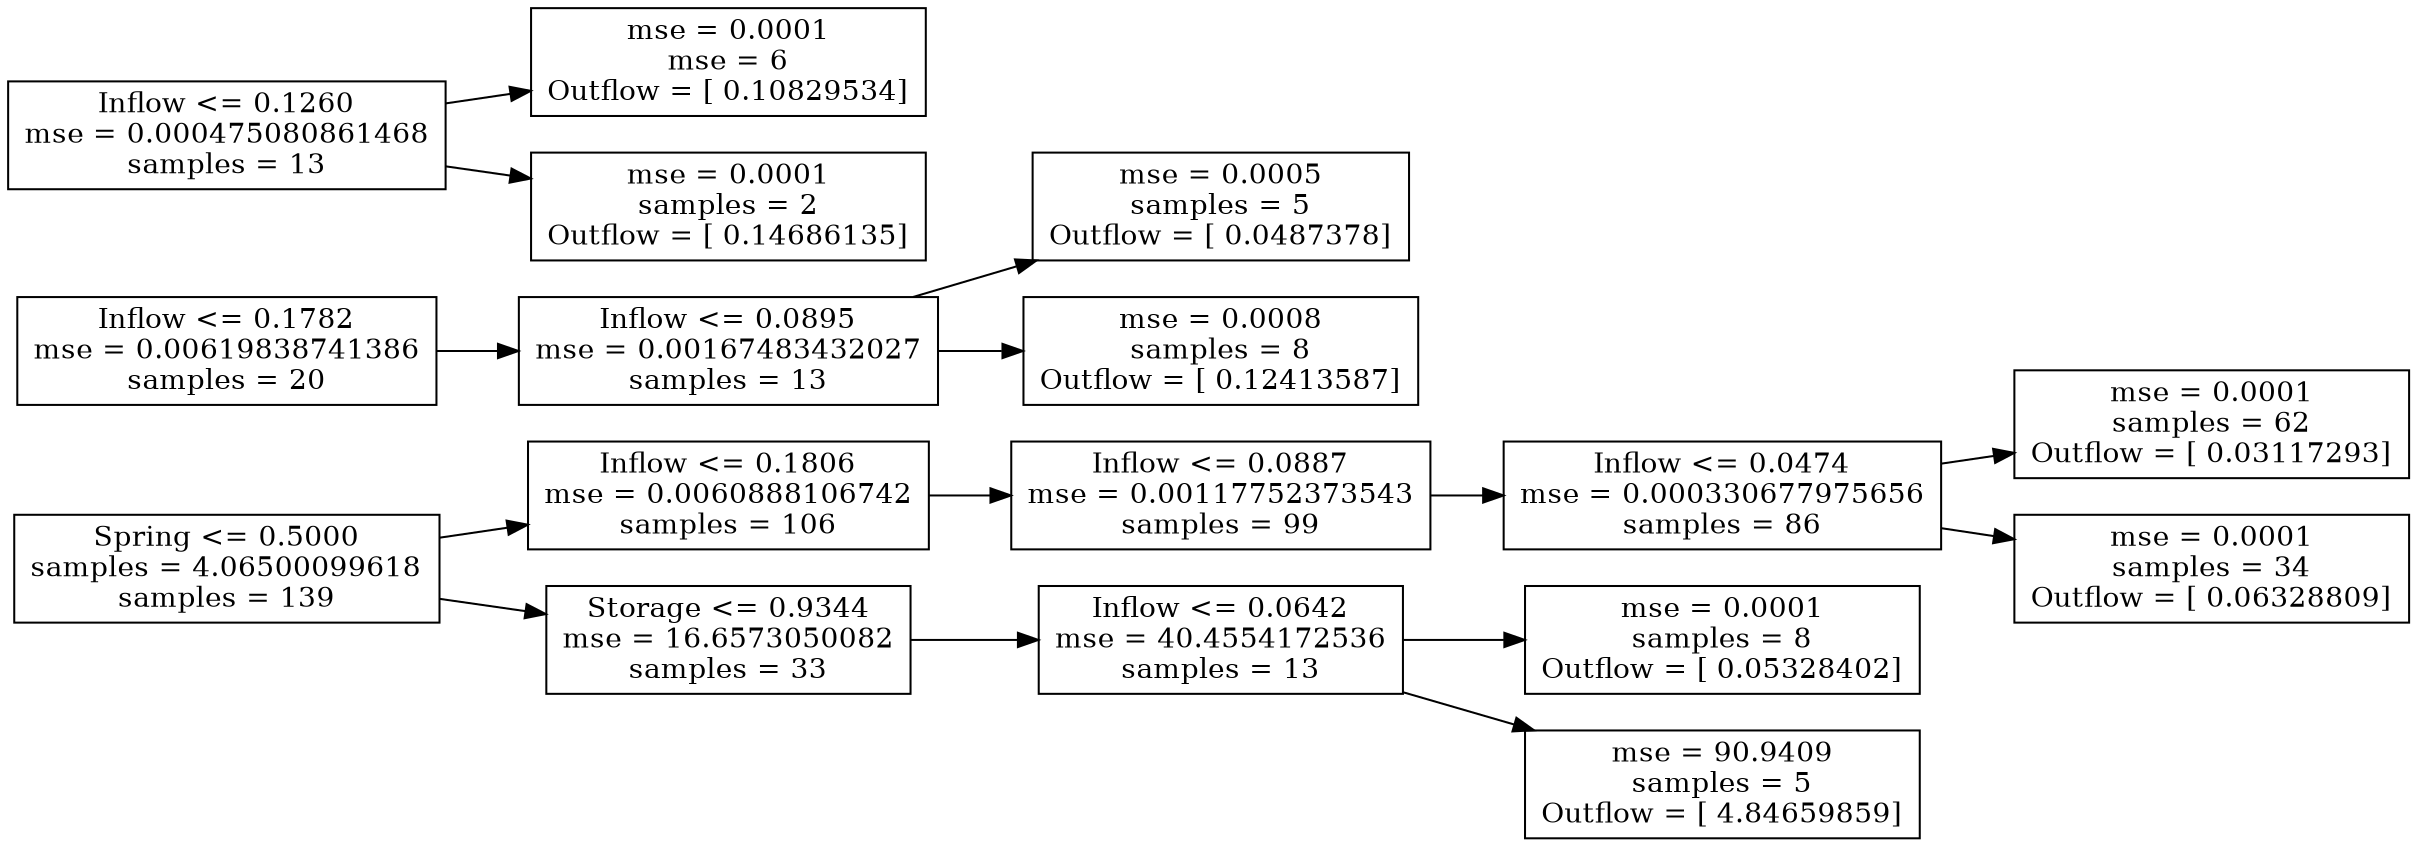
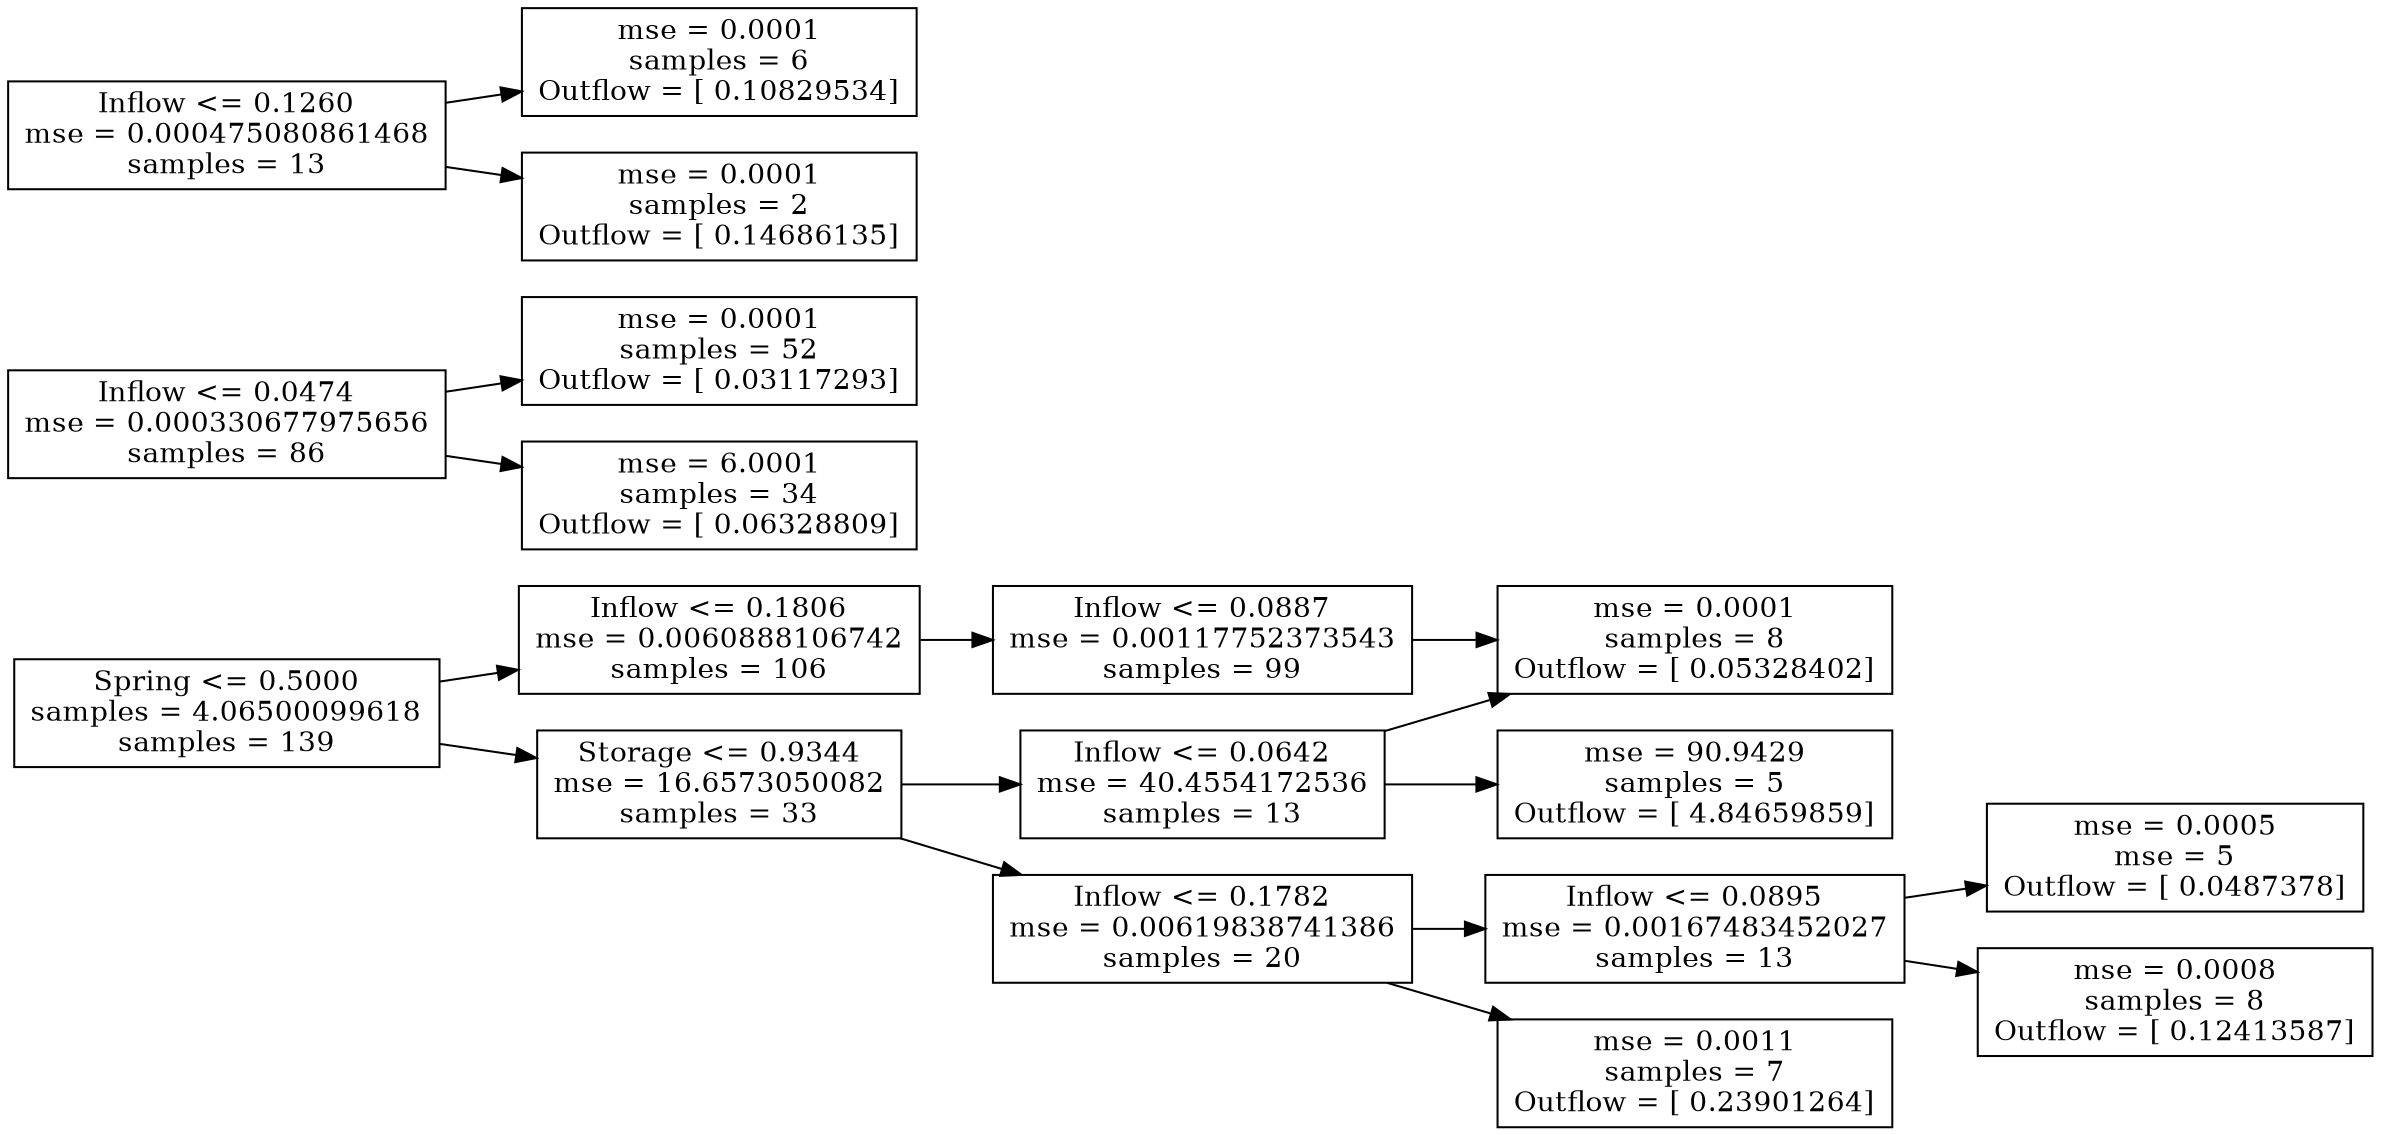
(728, 62) -> (719, 62)
(1221, 207) -> (2175, 858)
(728, 351) -> (1695, 929)
(2212, 424) -> (719, 351)
(1457, 495) -> (1444, 640)
(2212, 569) -> (719, 495)
(1722, 784) -> (1695, 784)
none -> (951, 854)
none -> (1695, 1073)
